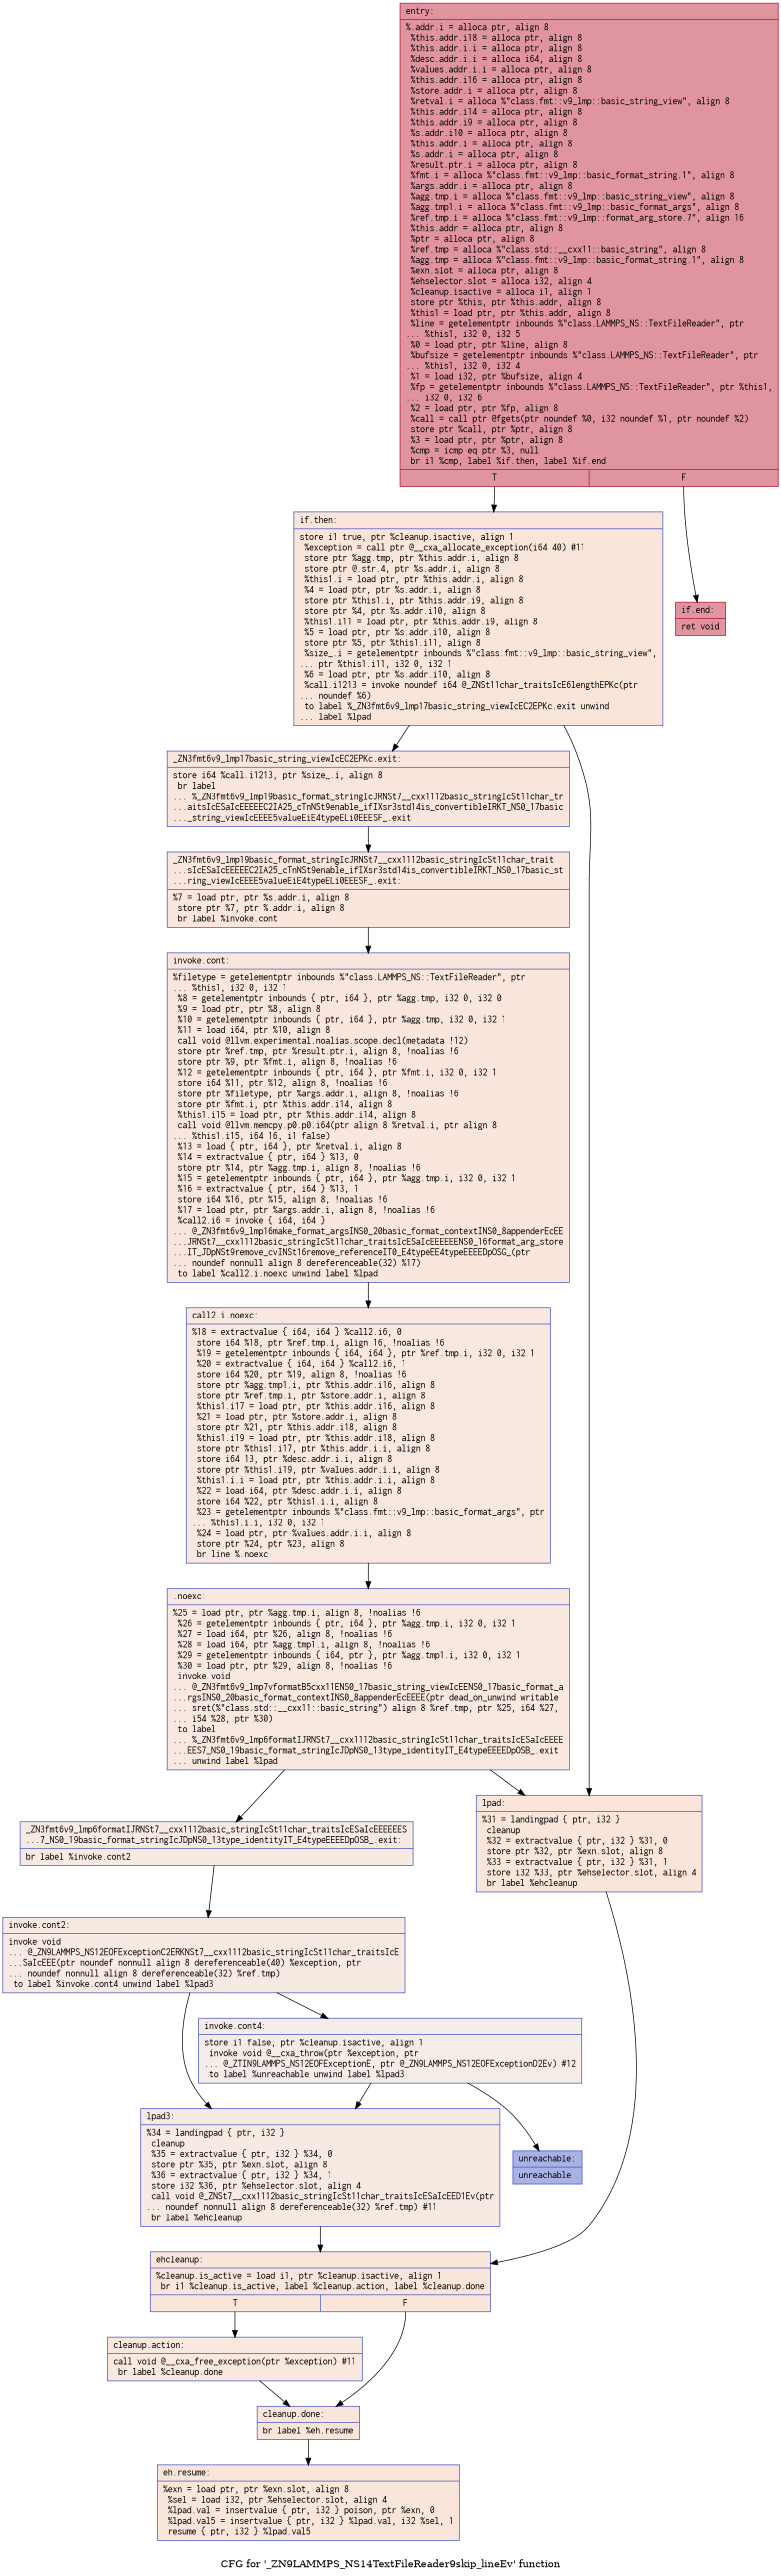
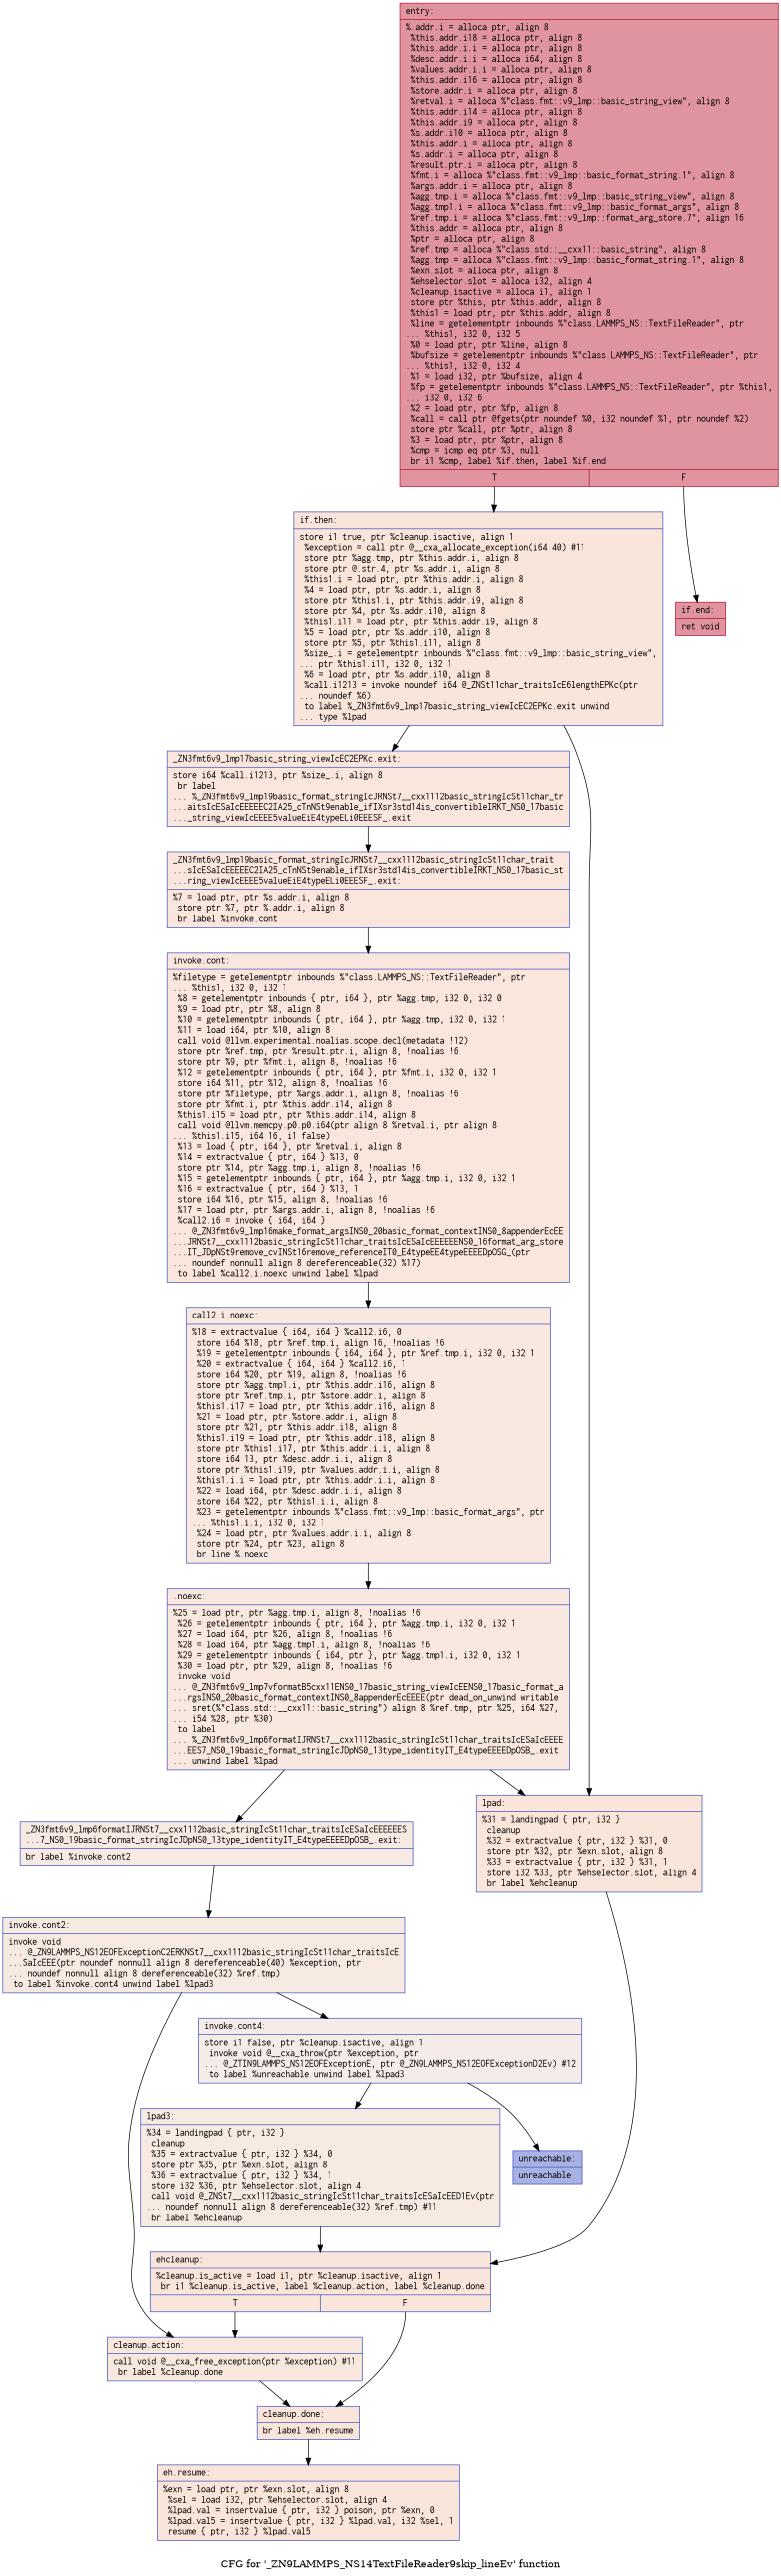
(335, 717) -> (333, 717)
(183, 2051) -> (129, 2165)
